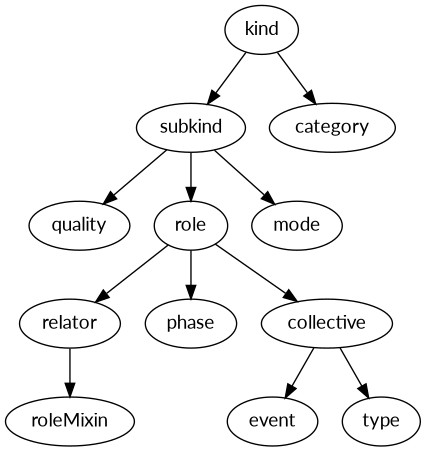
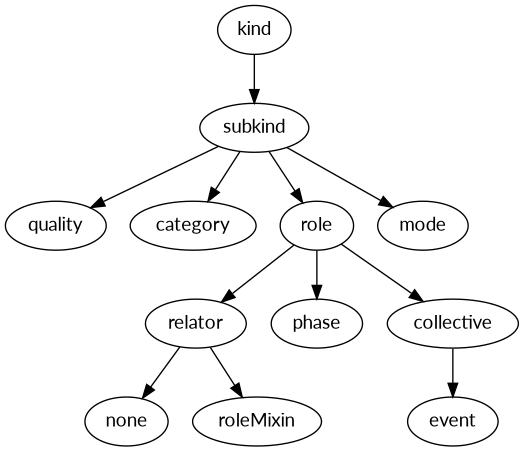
(292, 73) -> (228, 171)
none -> (127, 422)
(381, 422) -> none
